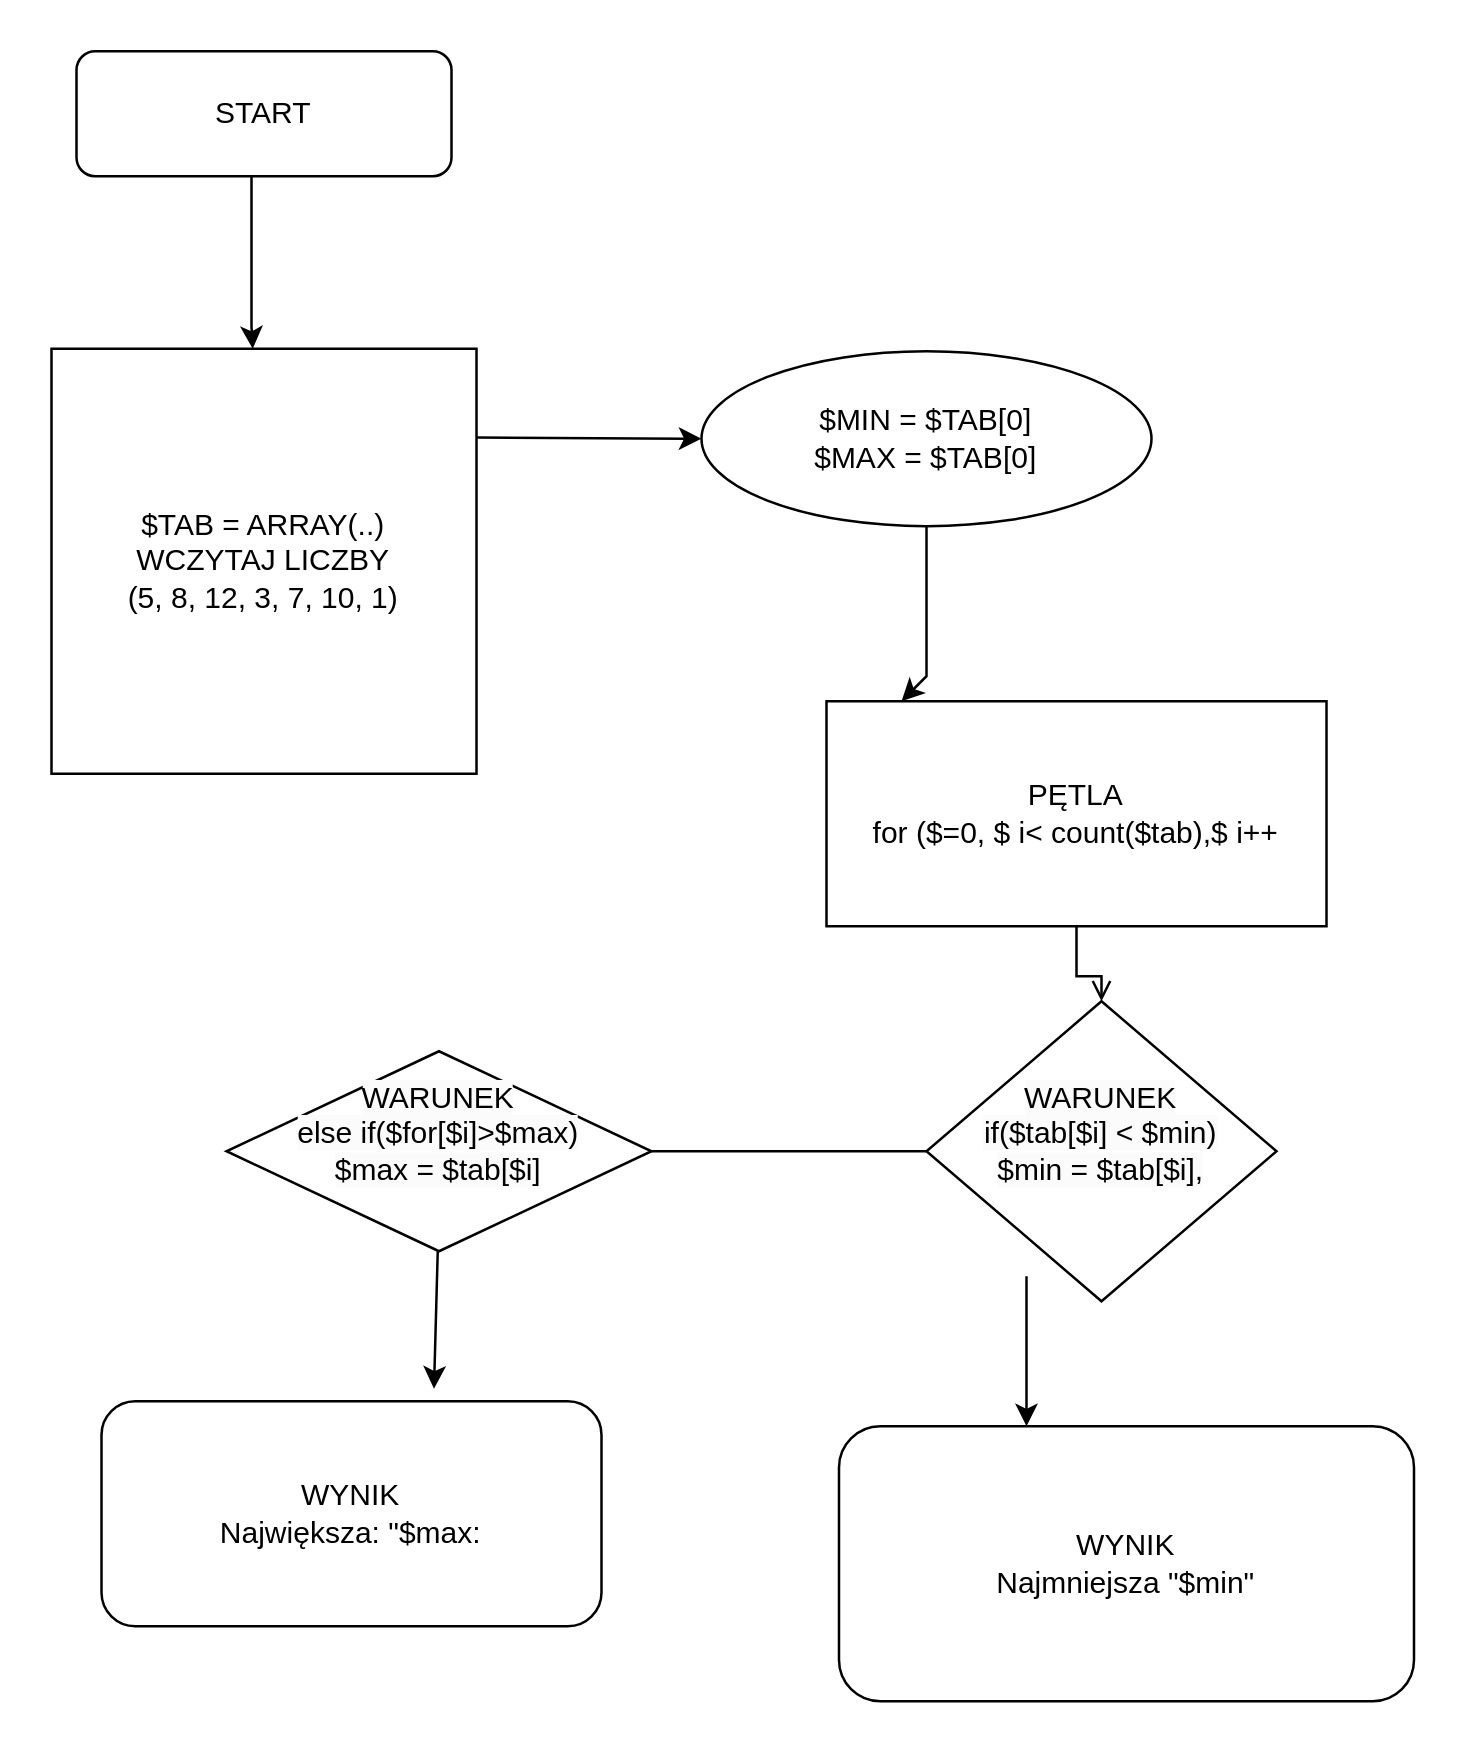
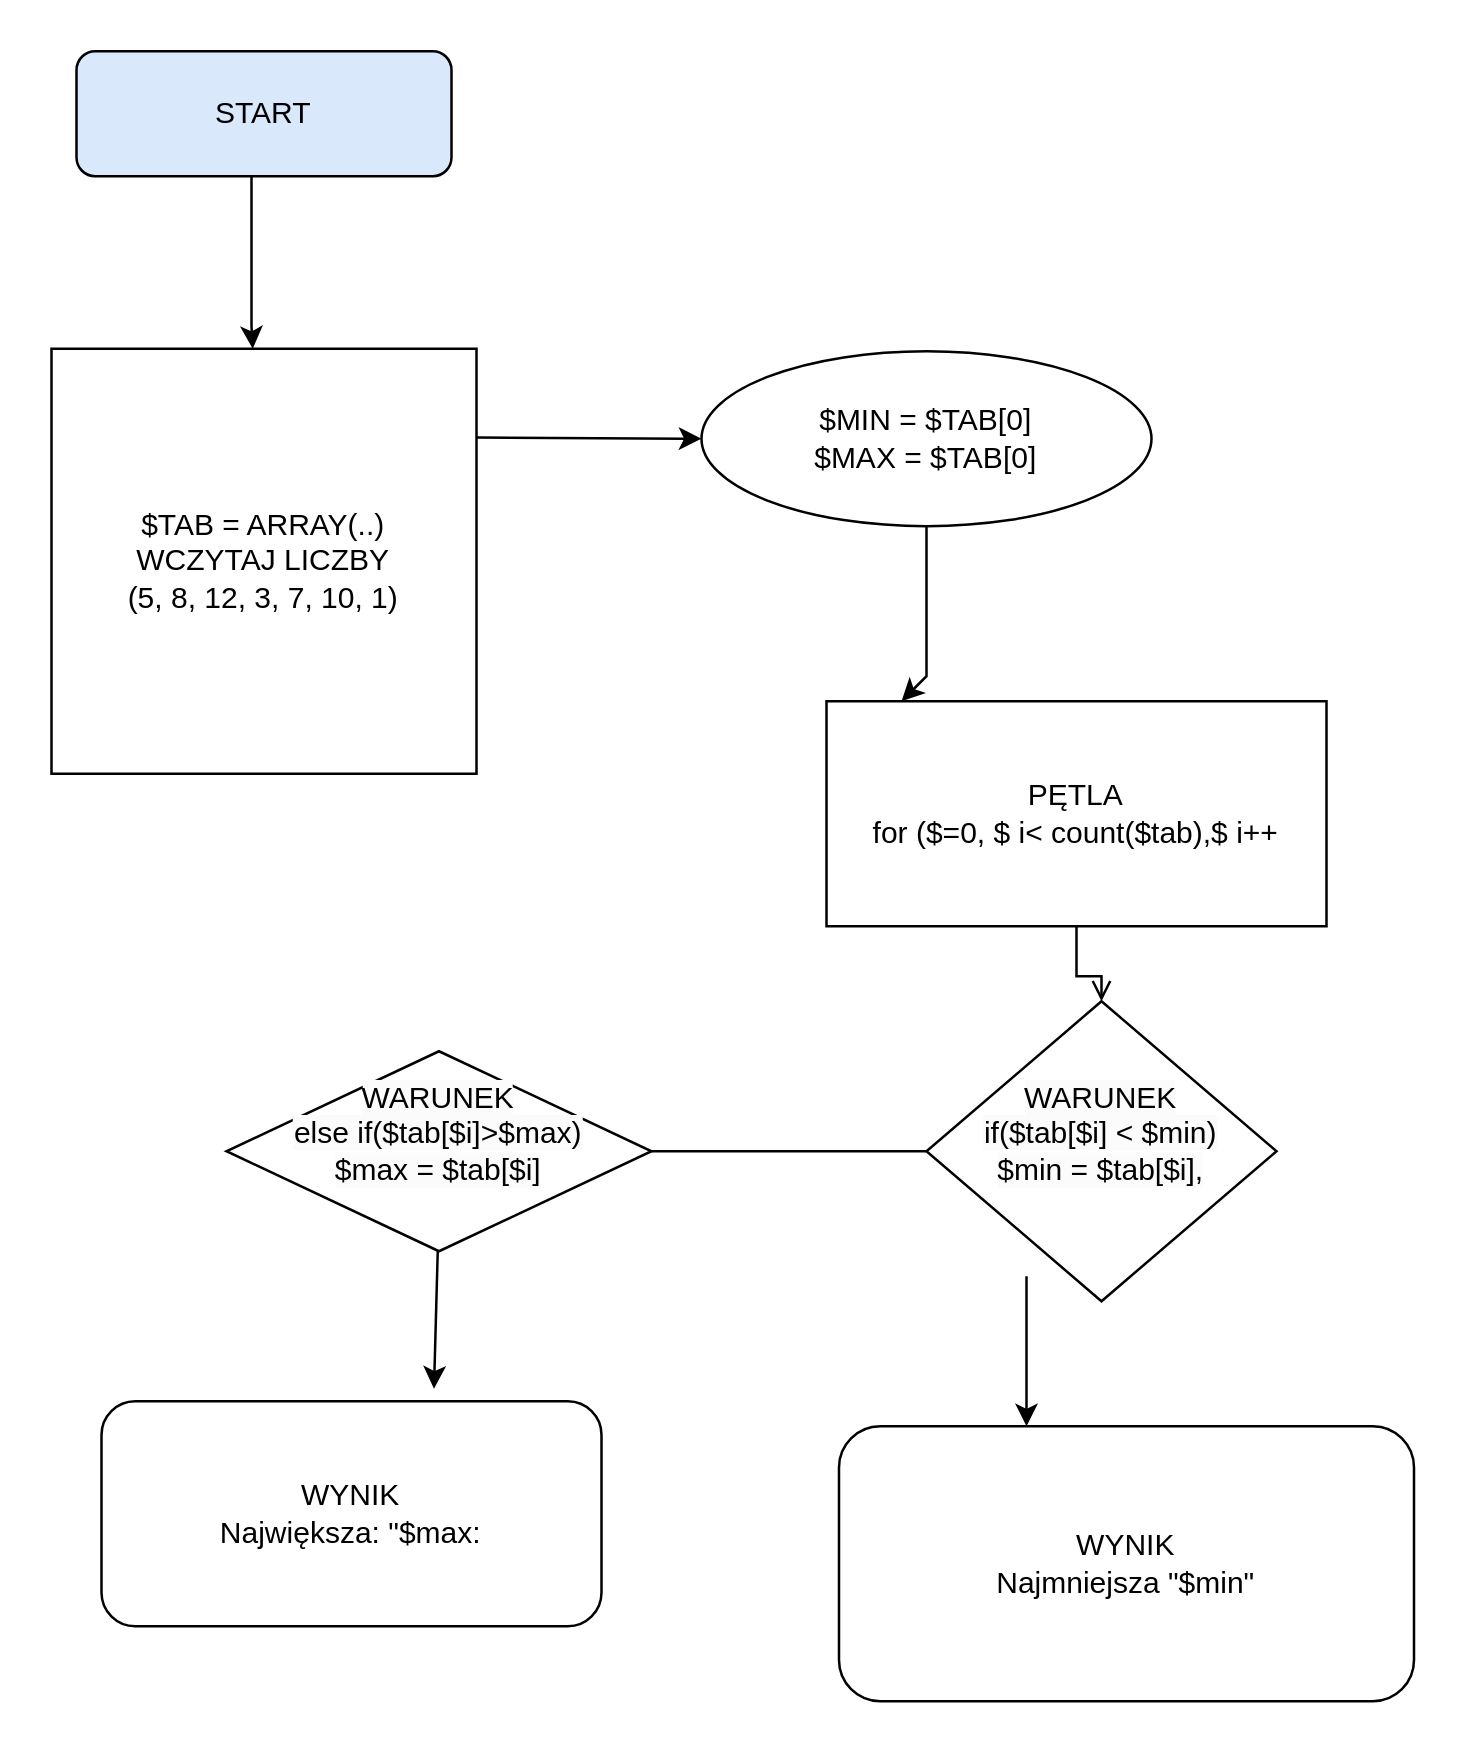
(264, 114) -> (264, 114)
(439, 1151) -> (439, 1151)
